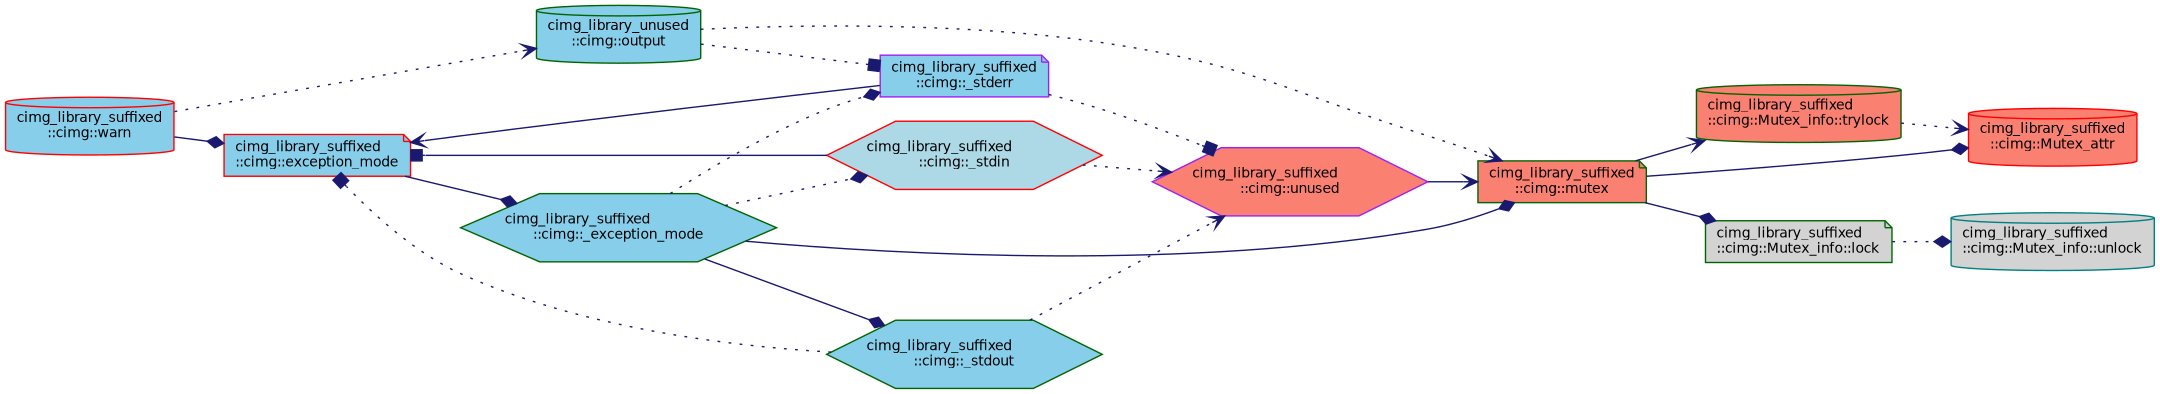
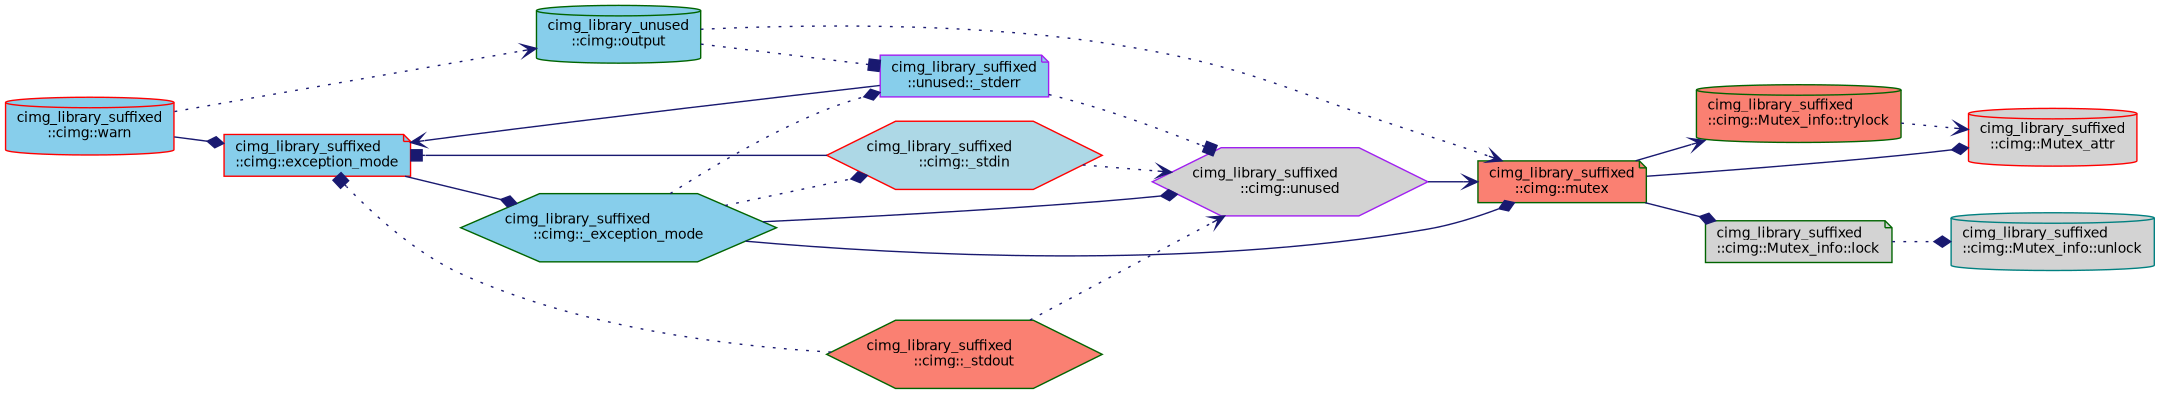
(964, 76) -> (964, 76)
(2053, 137) -> (2053, 137)
(1290, 182) -> (1290, 182)
(787, 289) -> (962, 211)
(964, 354) -> (964, 354)
